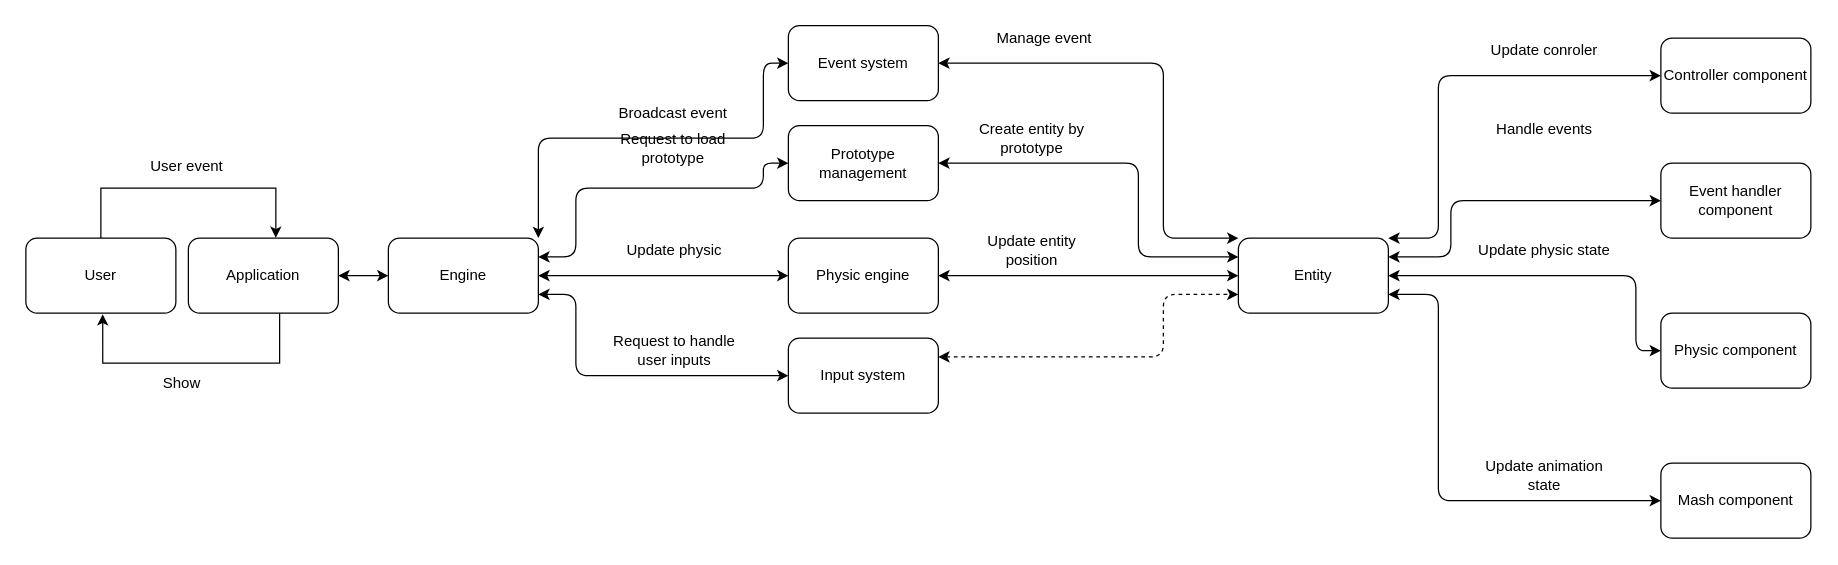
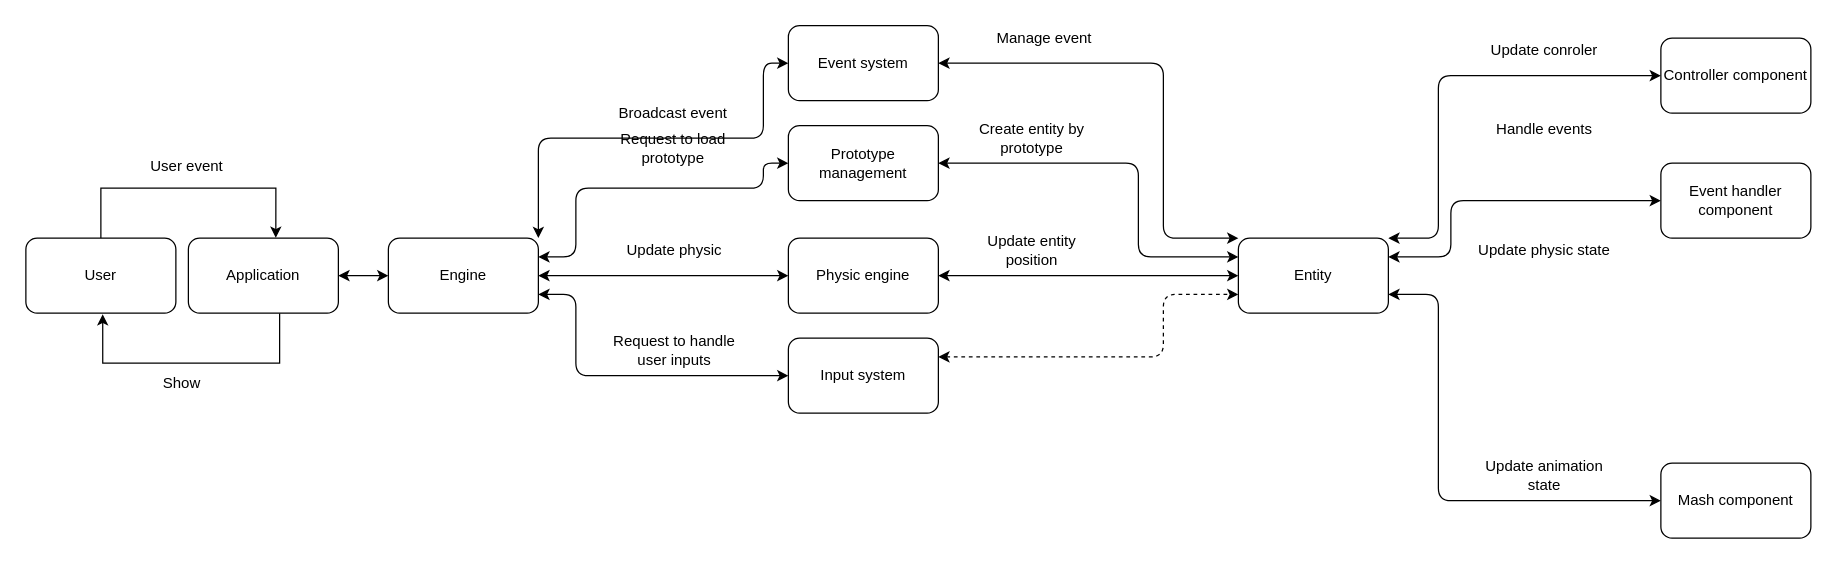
(1551, 276) -> none
(1736, 351) -> none
